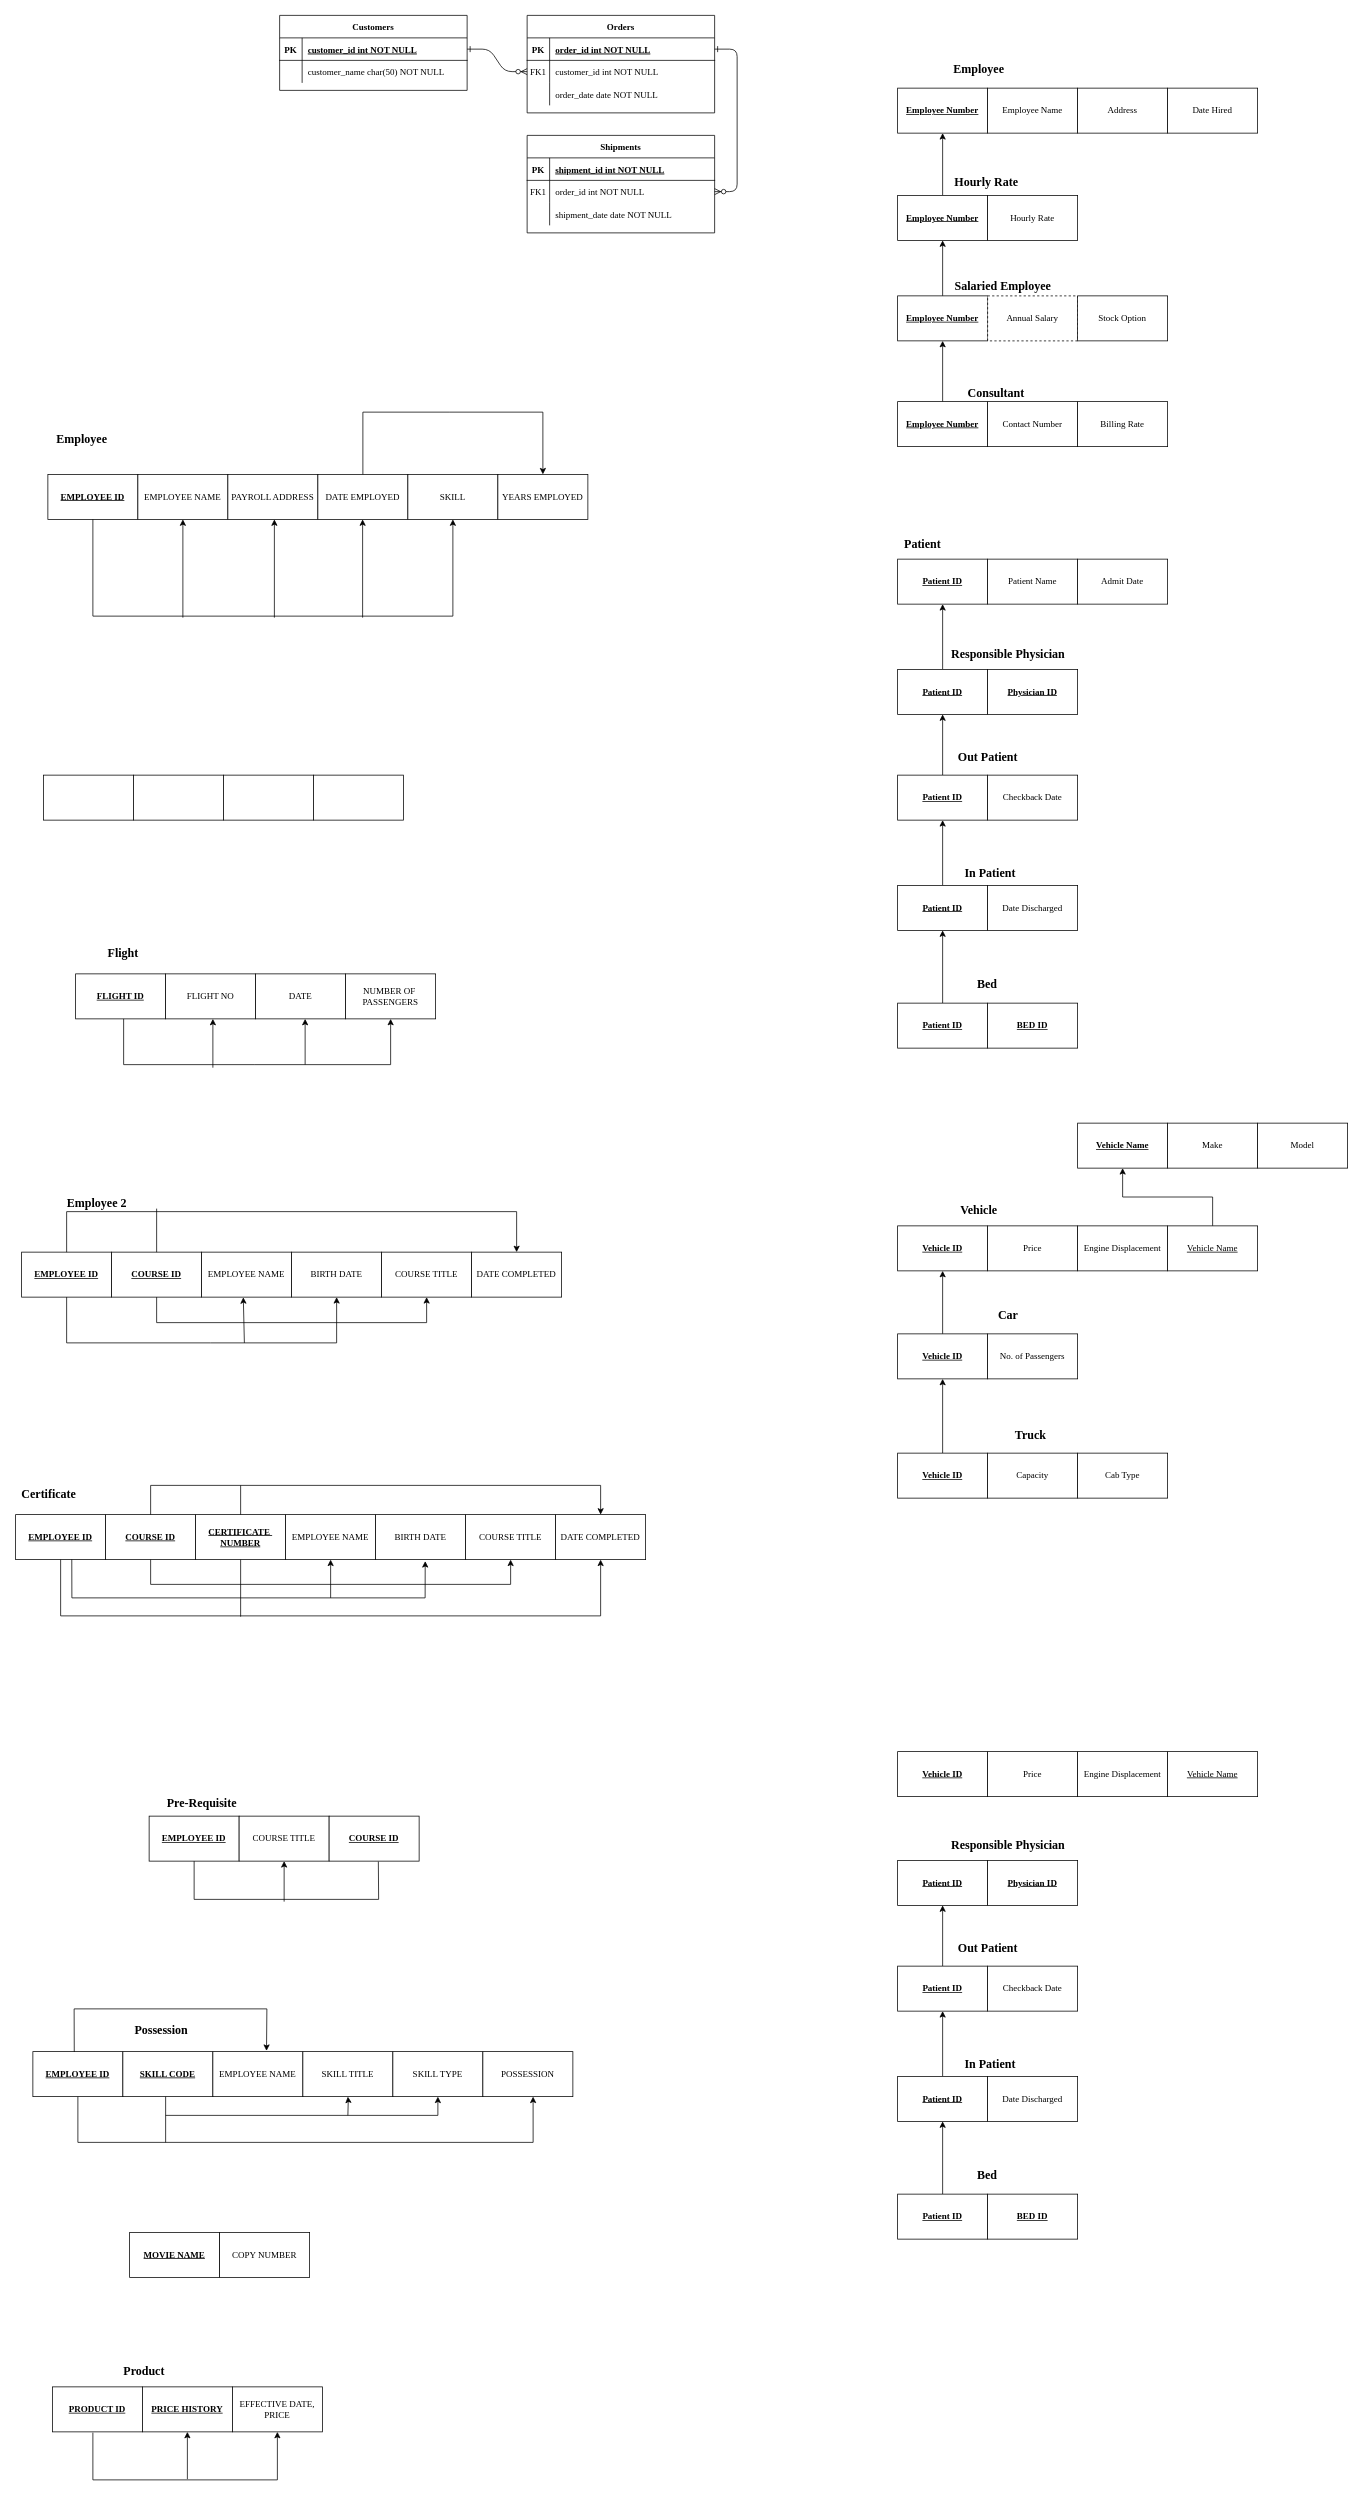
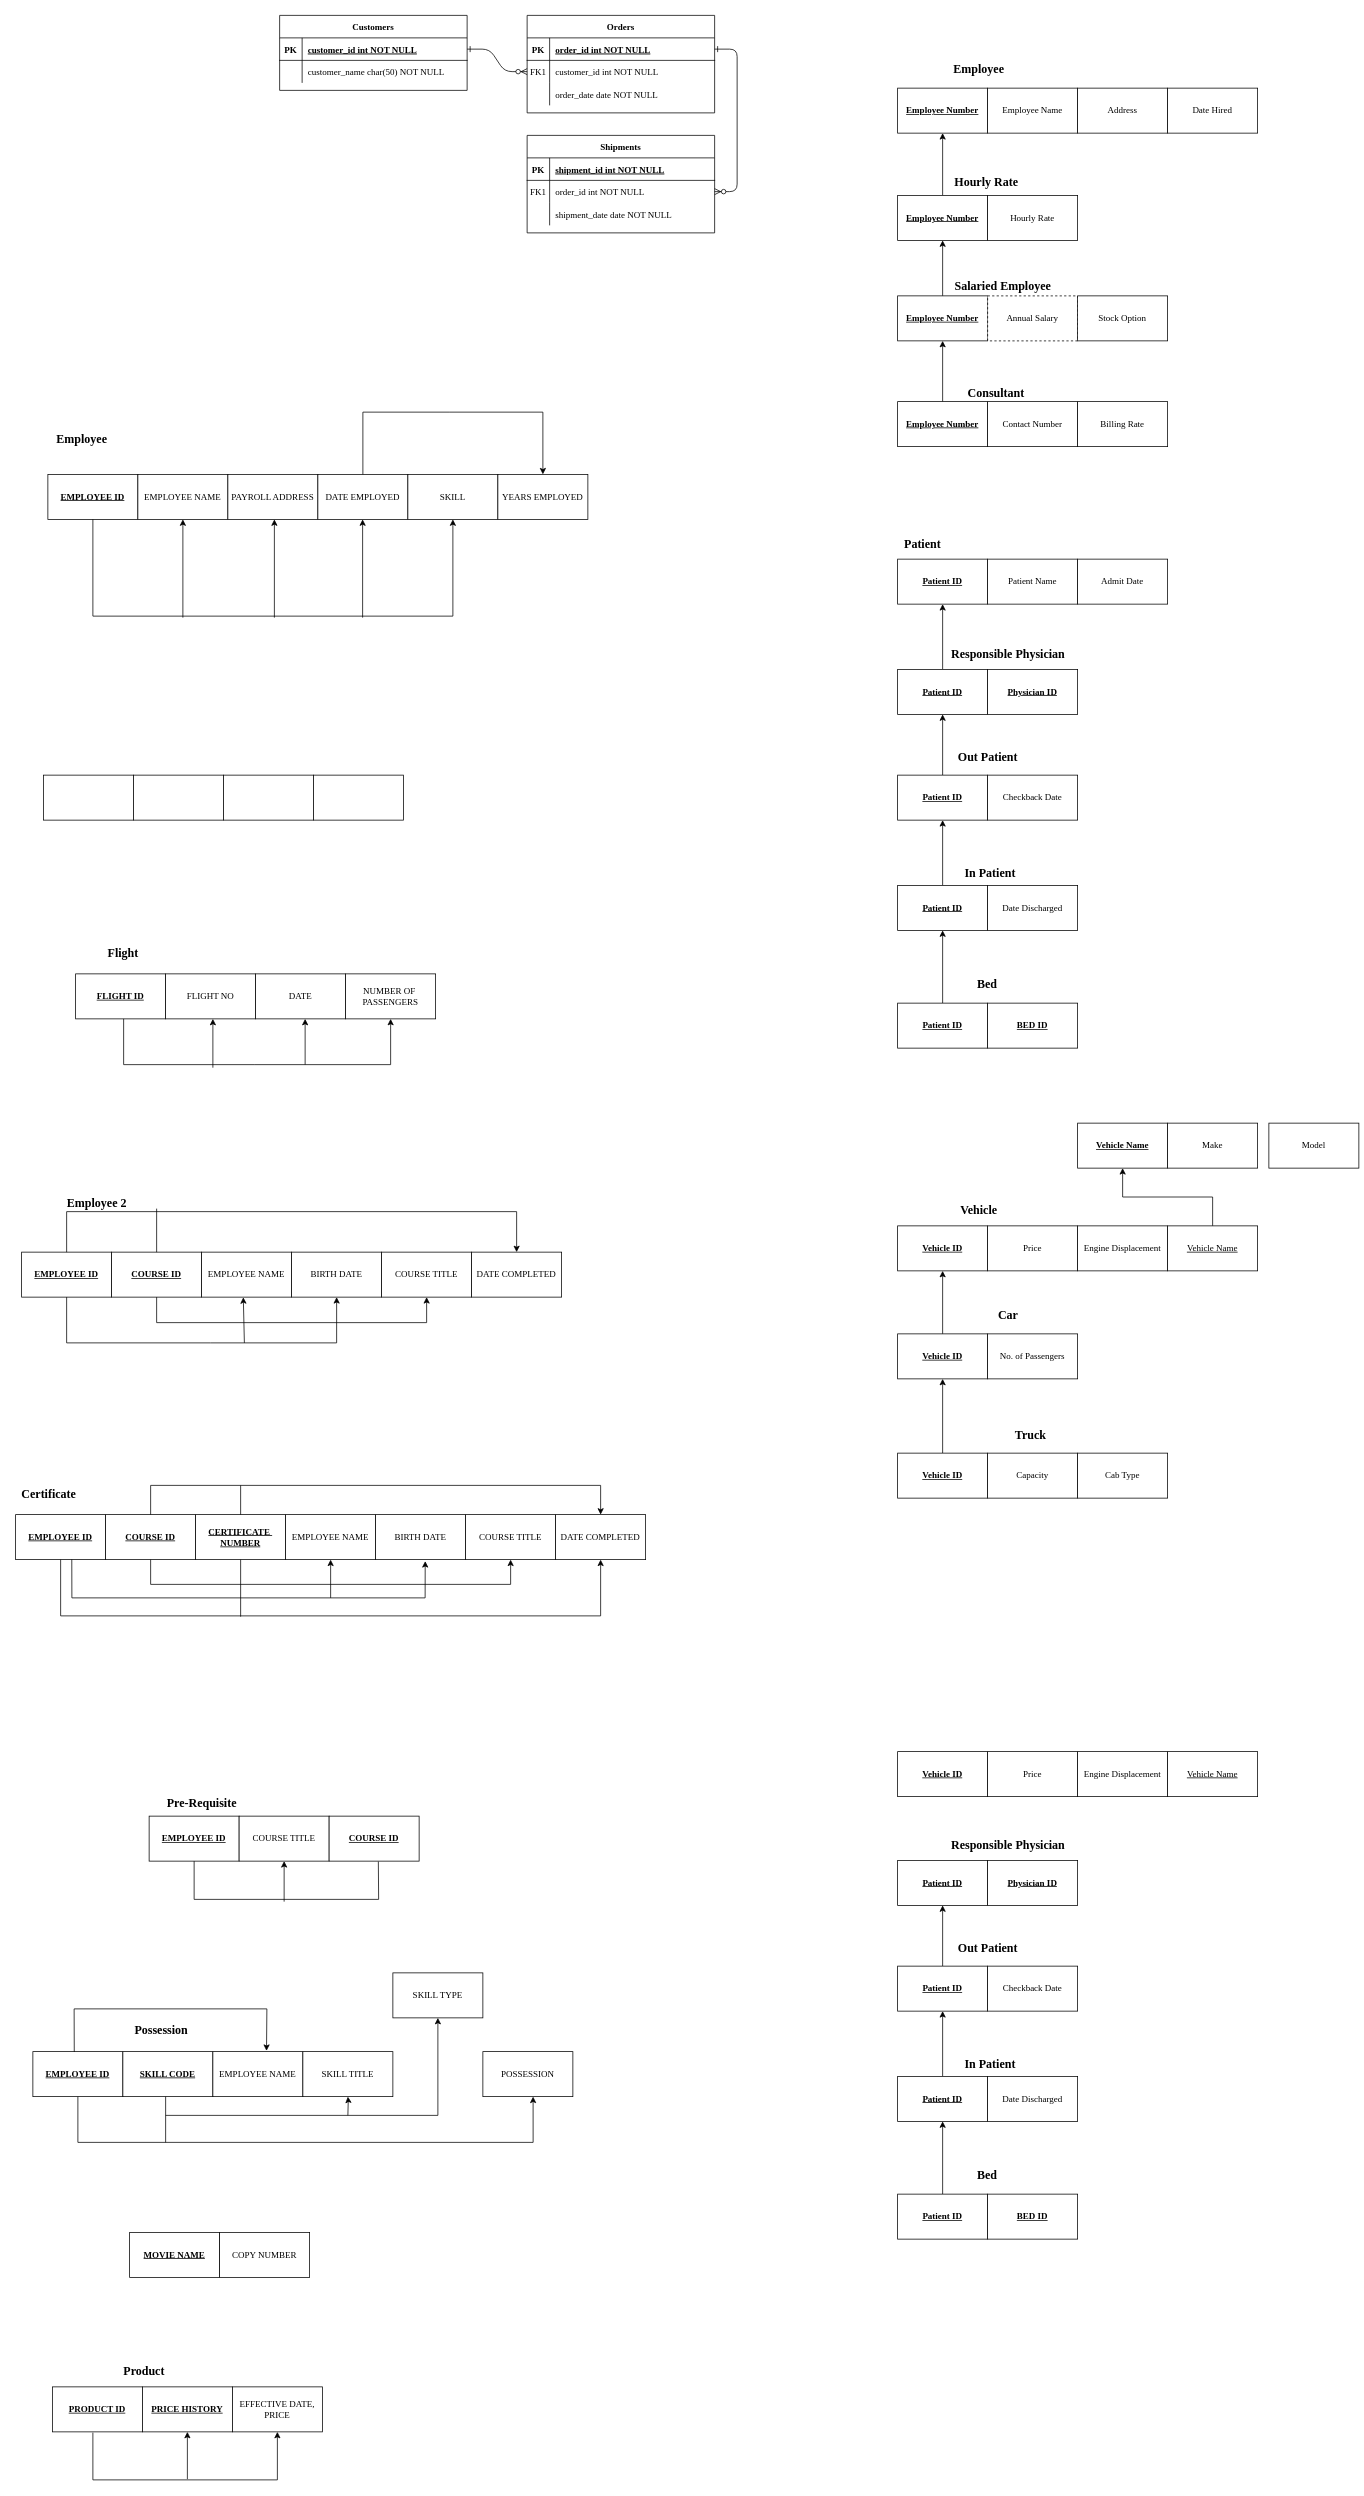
(1302, 1146) -> (1314, 1146)
(438, 2074) -> (438, 1995)
